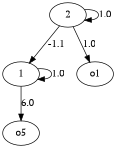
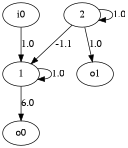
none -> (21, 15)
(21, 133) -> (21, 133)
